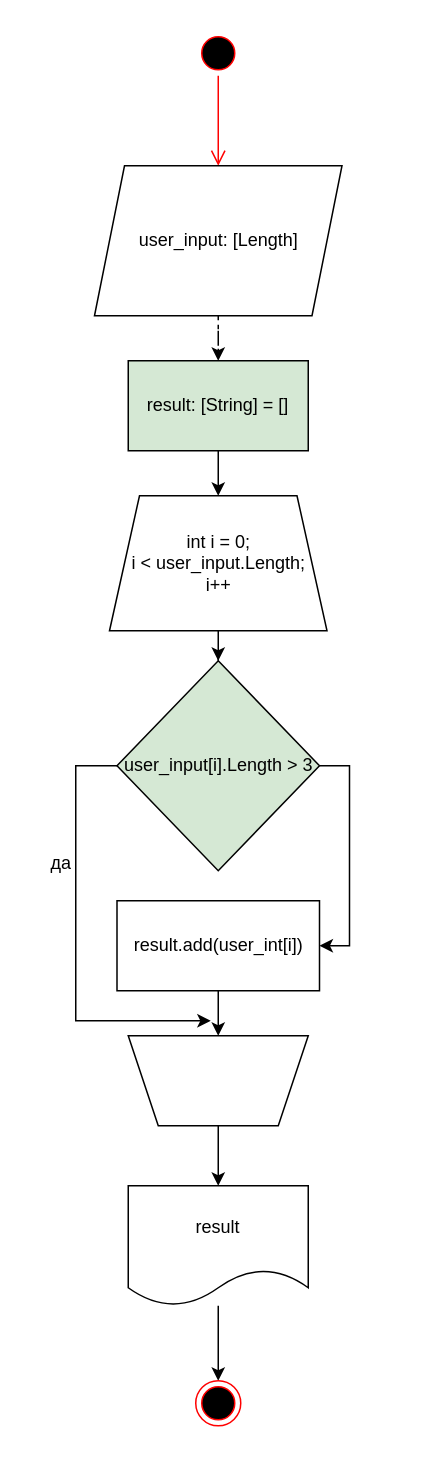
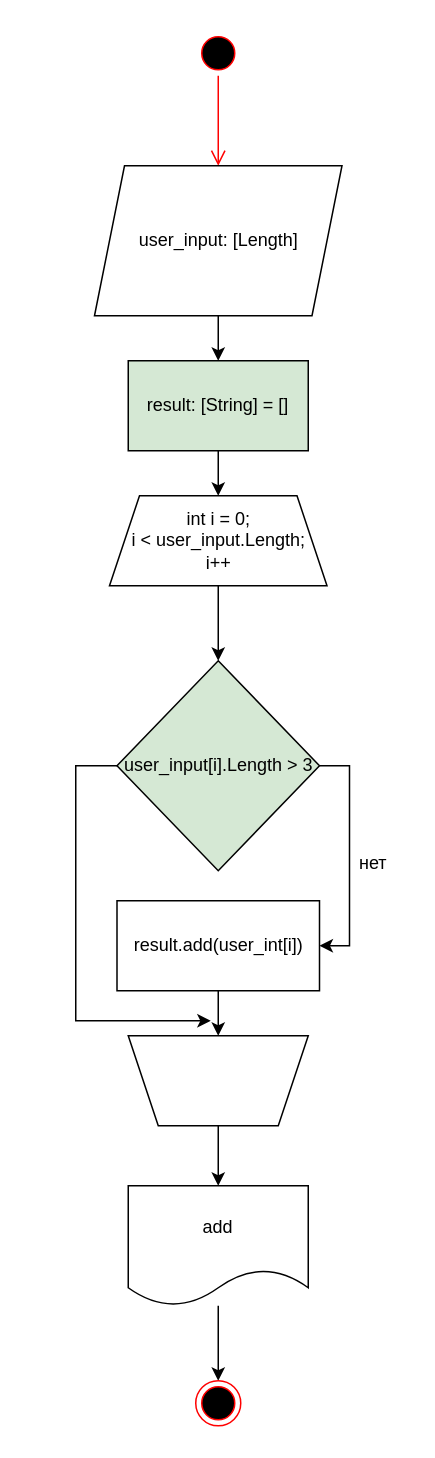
(218, 325) -> (218, 325)
(218, 563) -> (218, 541)
(61, 863) -> none
none -> (372, 863)
(218, 1228) -> (218, 1228)
